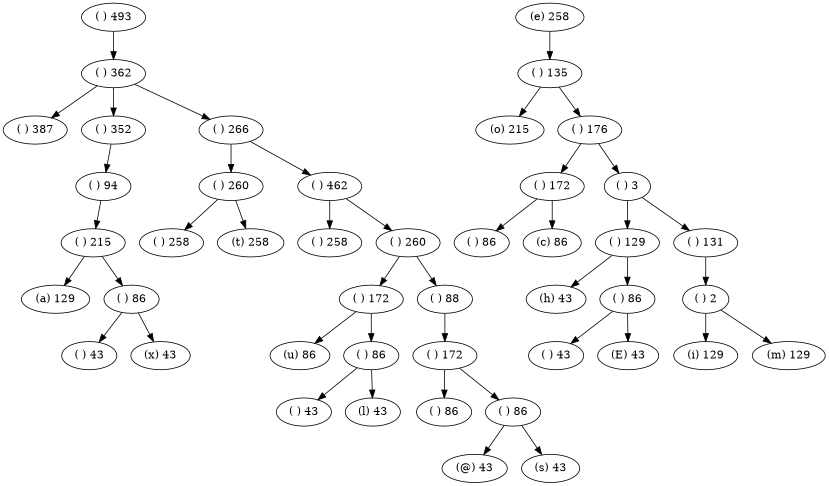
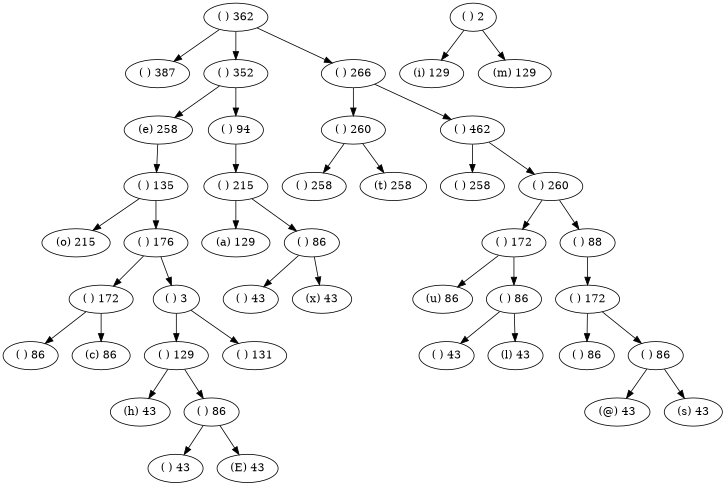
(114, 17) -> none
none -> (200, 100)
(706, 267) -> none
